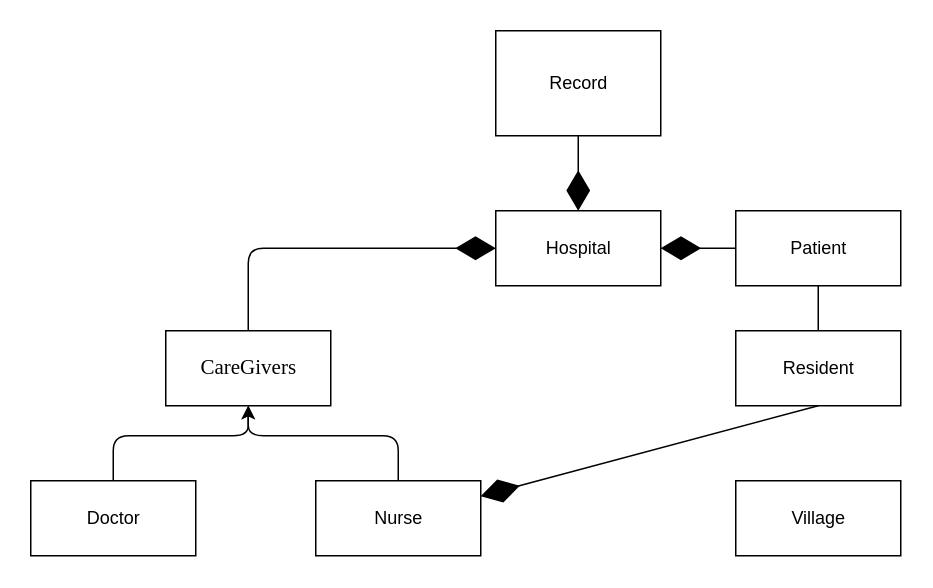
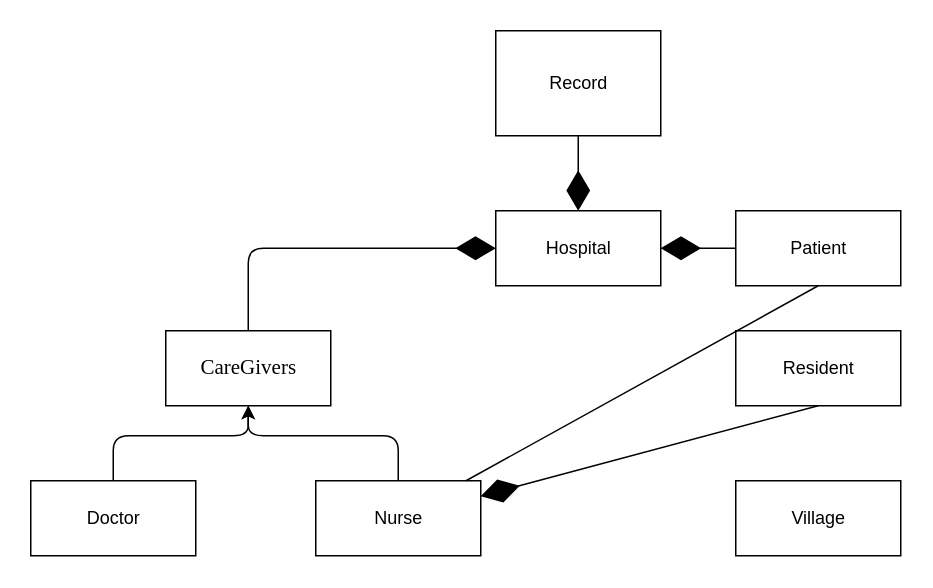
(818, 308) -> (642, 383)
